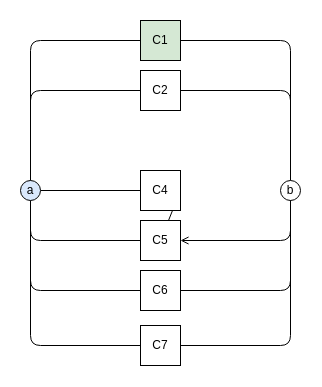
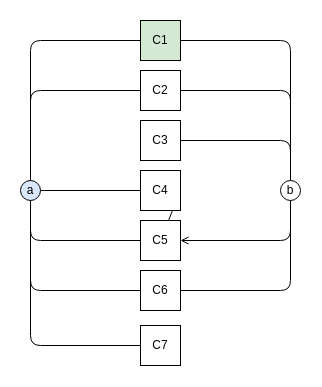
none -> (161, 141)
none -> (234, 141)
(260, 346) -> none
